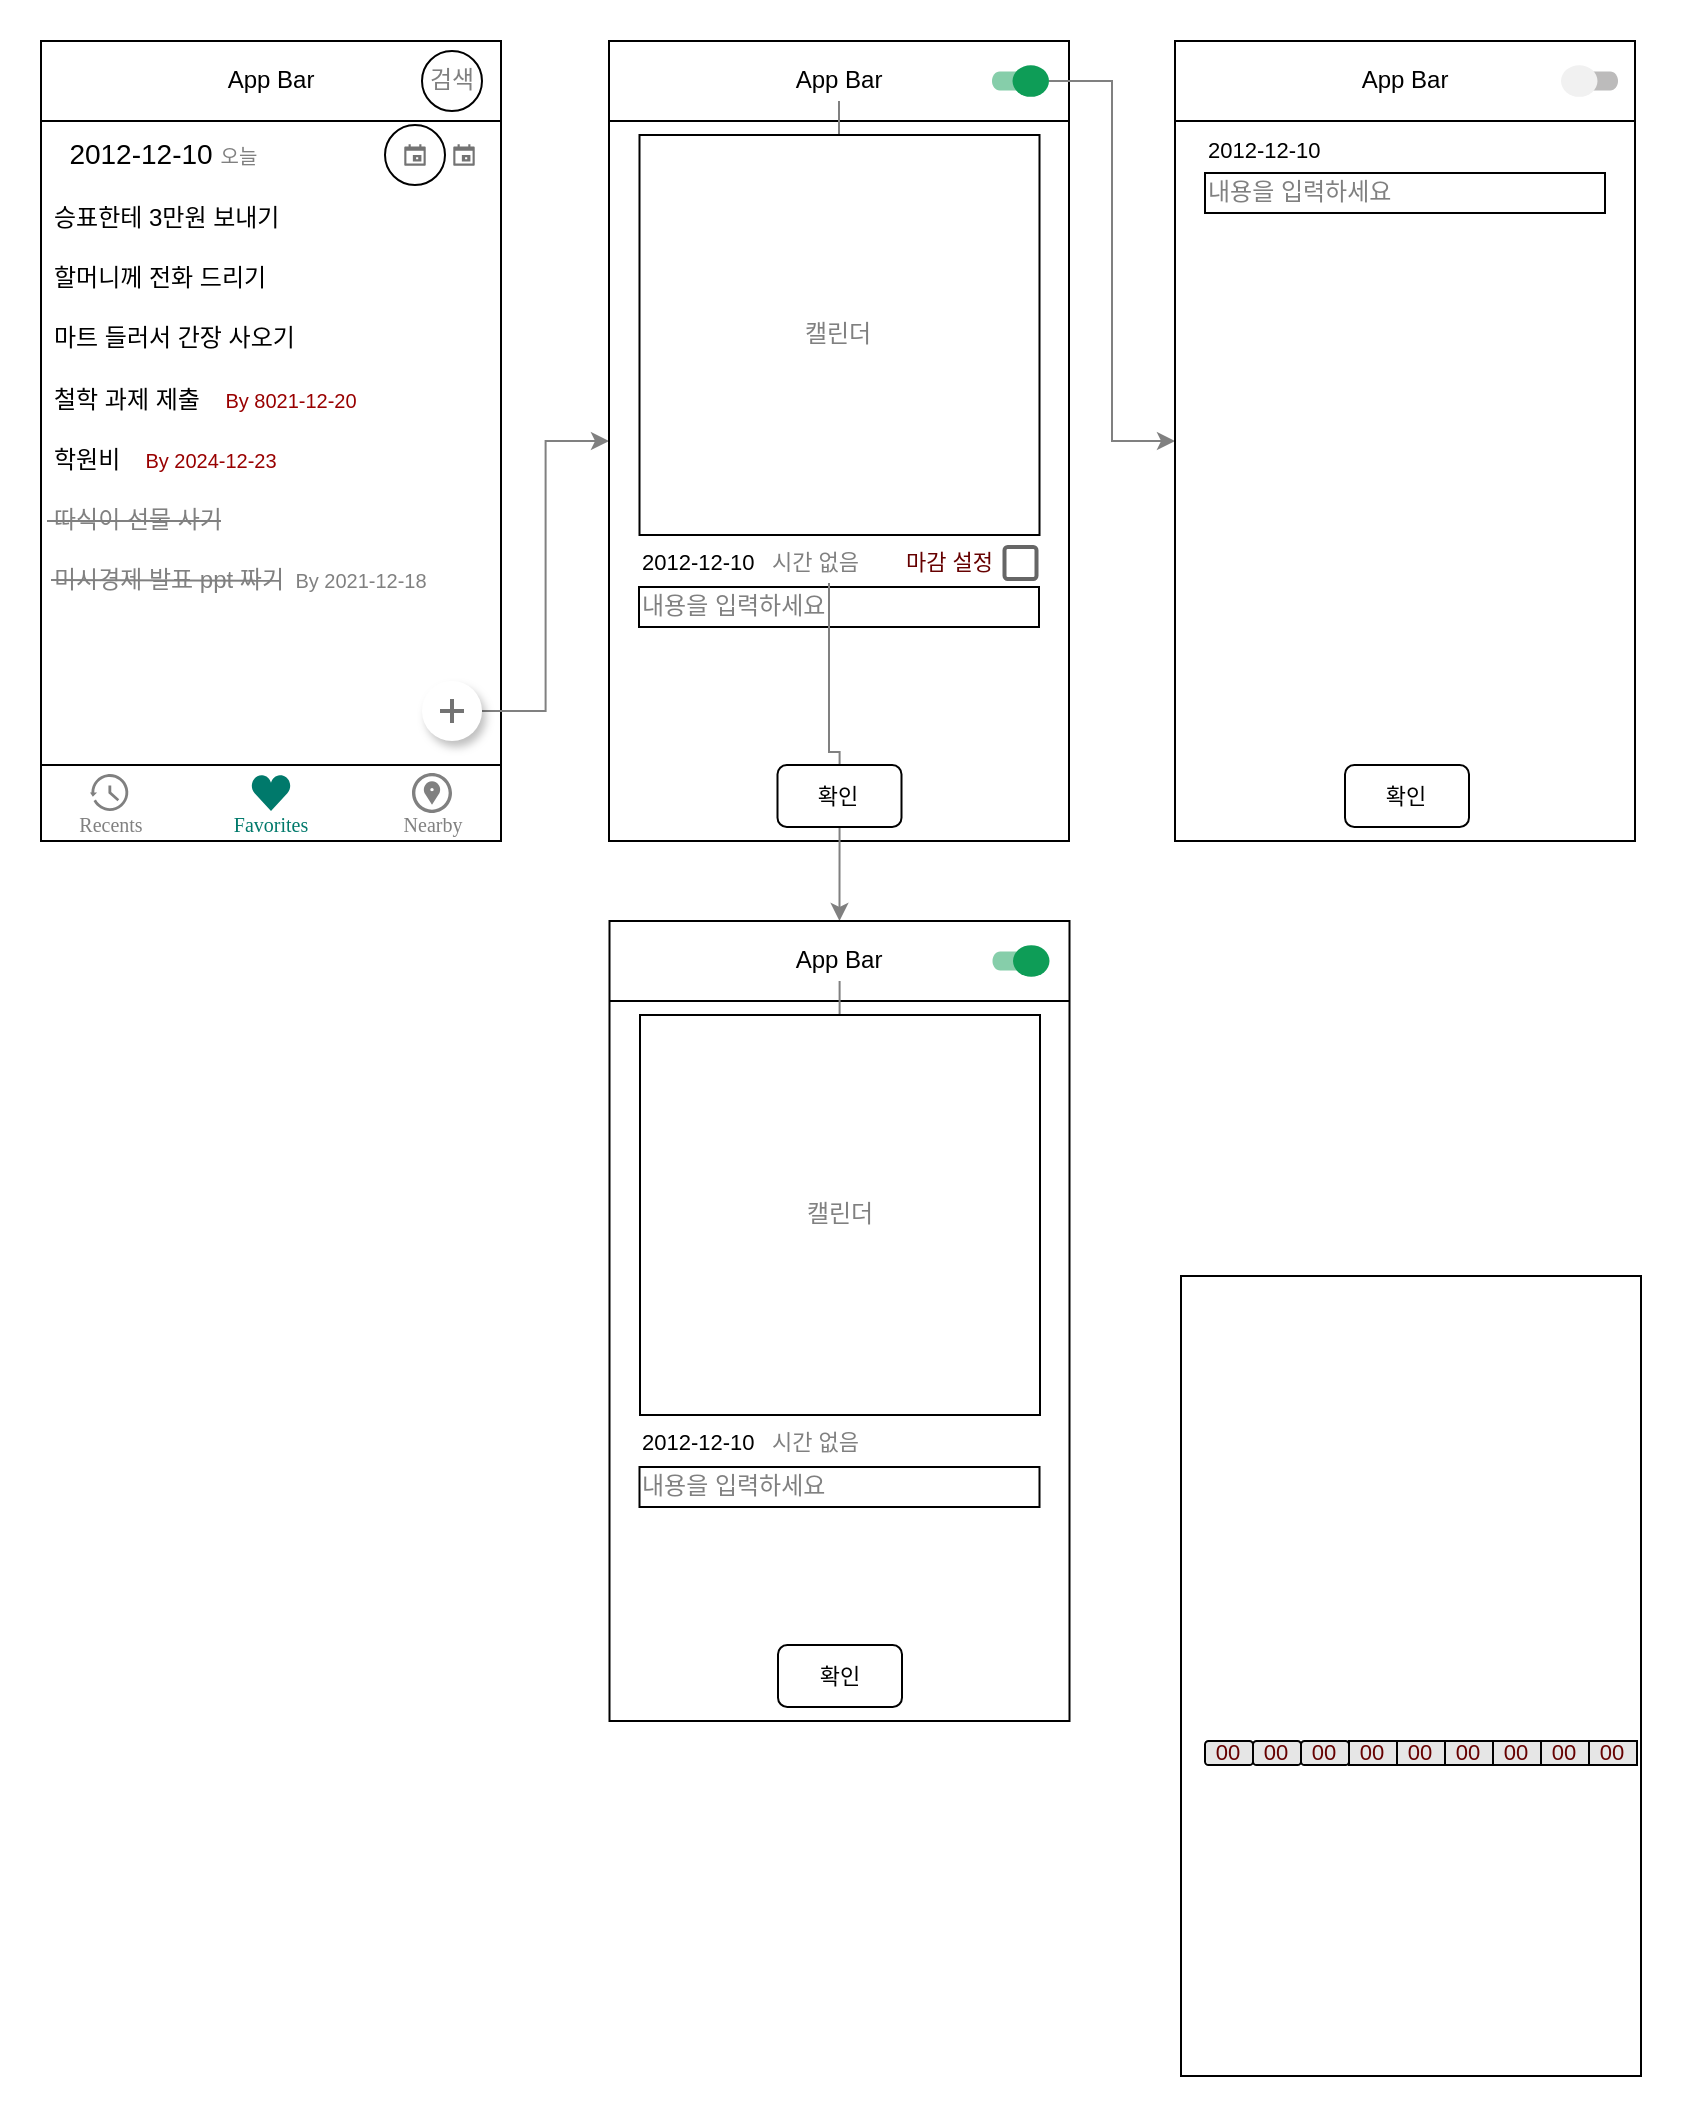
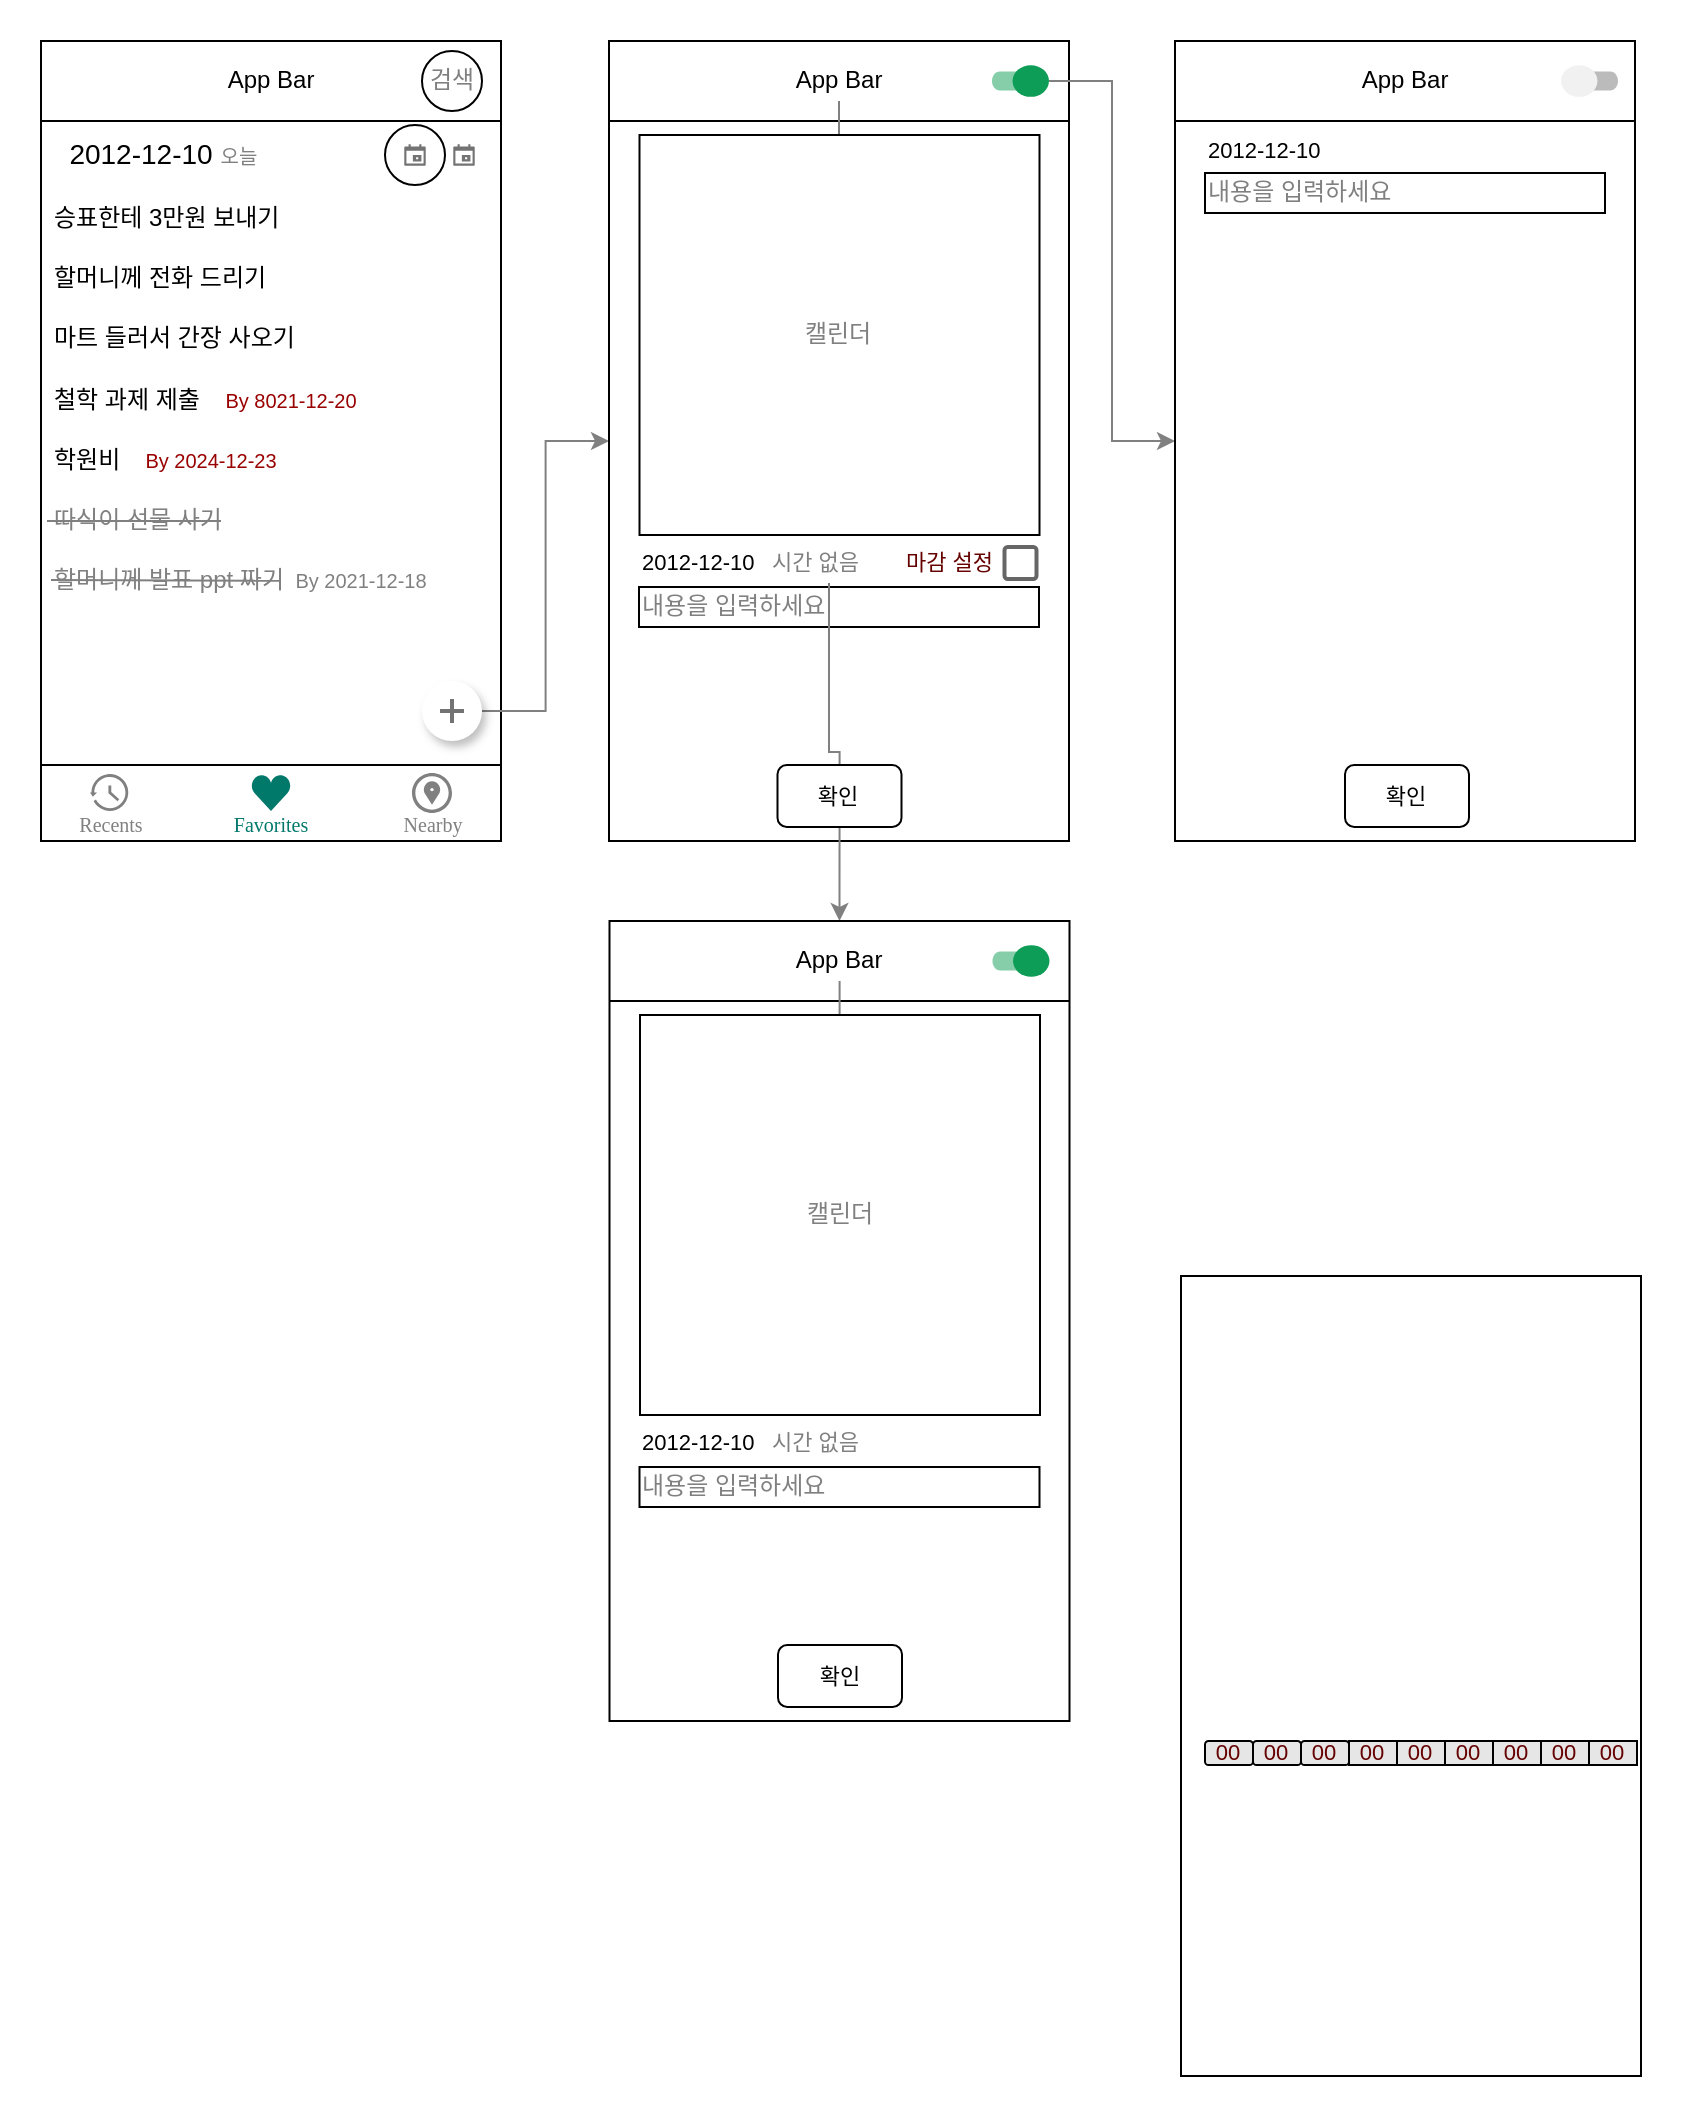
(182, 581) -> (182, 581)
